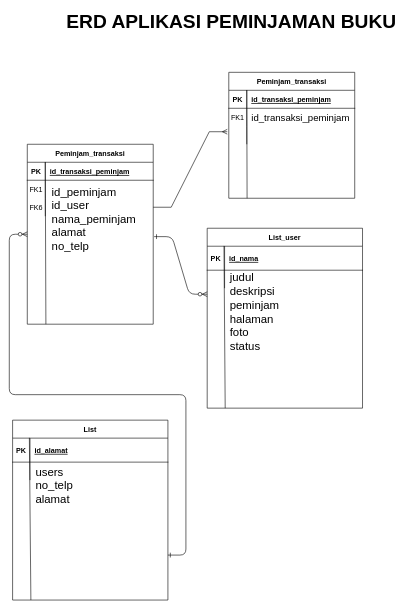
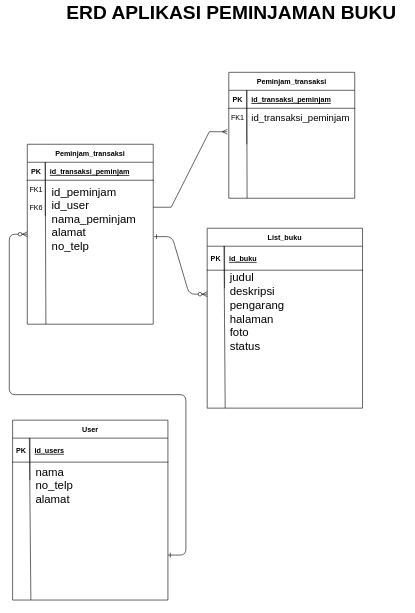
(231, 21) -> (231, 12)
(285, 238) -> (285, 238)
(242, 259) -> (242, 259)
(256, 312) -> (259, 312)
(90, 430) -> (90, 430)
(51, 451) -> (50, 451)
(57, 486) -> (57, 486)
